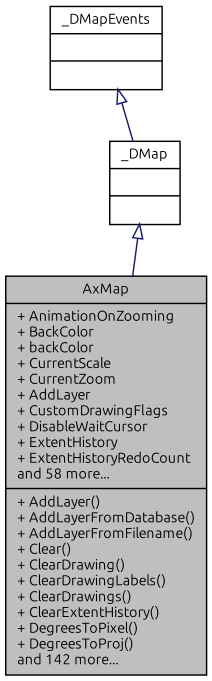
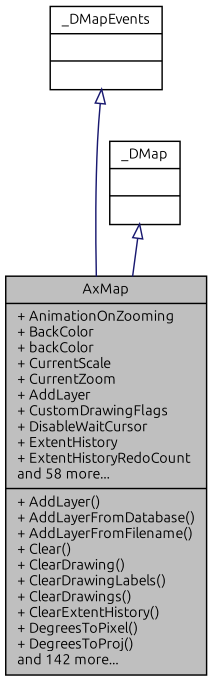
(128, 122) -> (96, 190)
